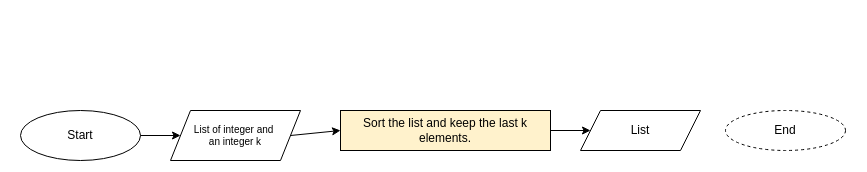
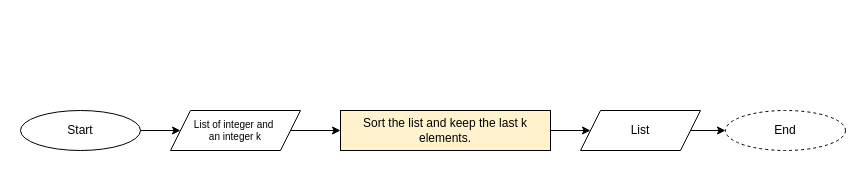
none -> (705, 131)
(81, 136) -> (81, 131)
(236, 136) -> (236, 131)
